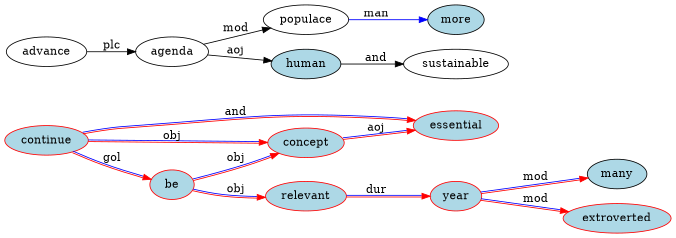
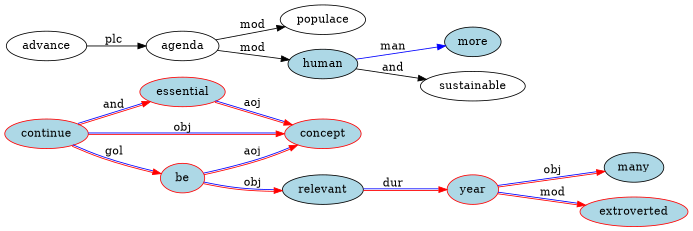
(384, 20) -> (397, 53)
(236, 50) -> (253, 48)
(375, 135) -> (250, 112)
(236, 158) -> (253, 151)
(536, 177) -> (553, 170)
(306, 196) -> (323, 190)
